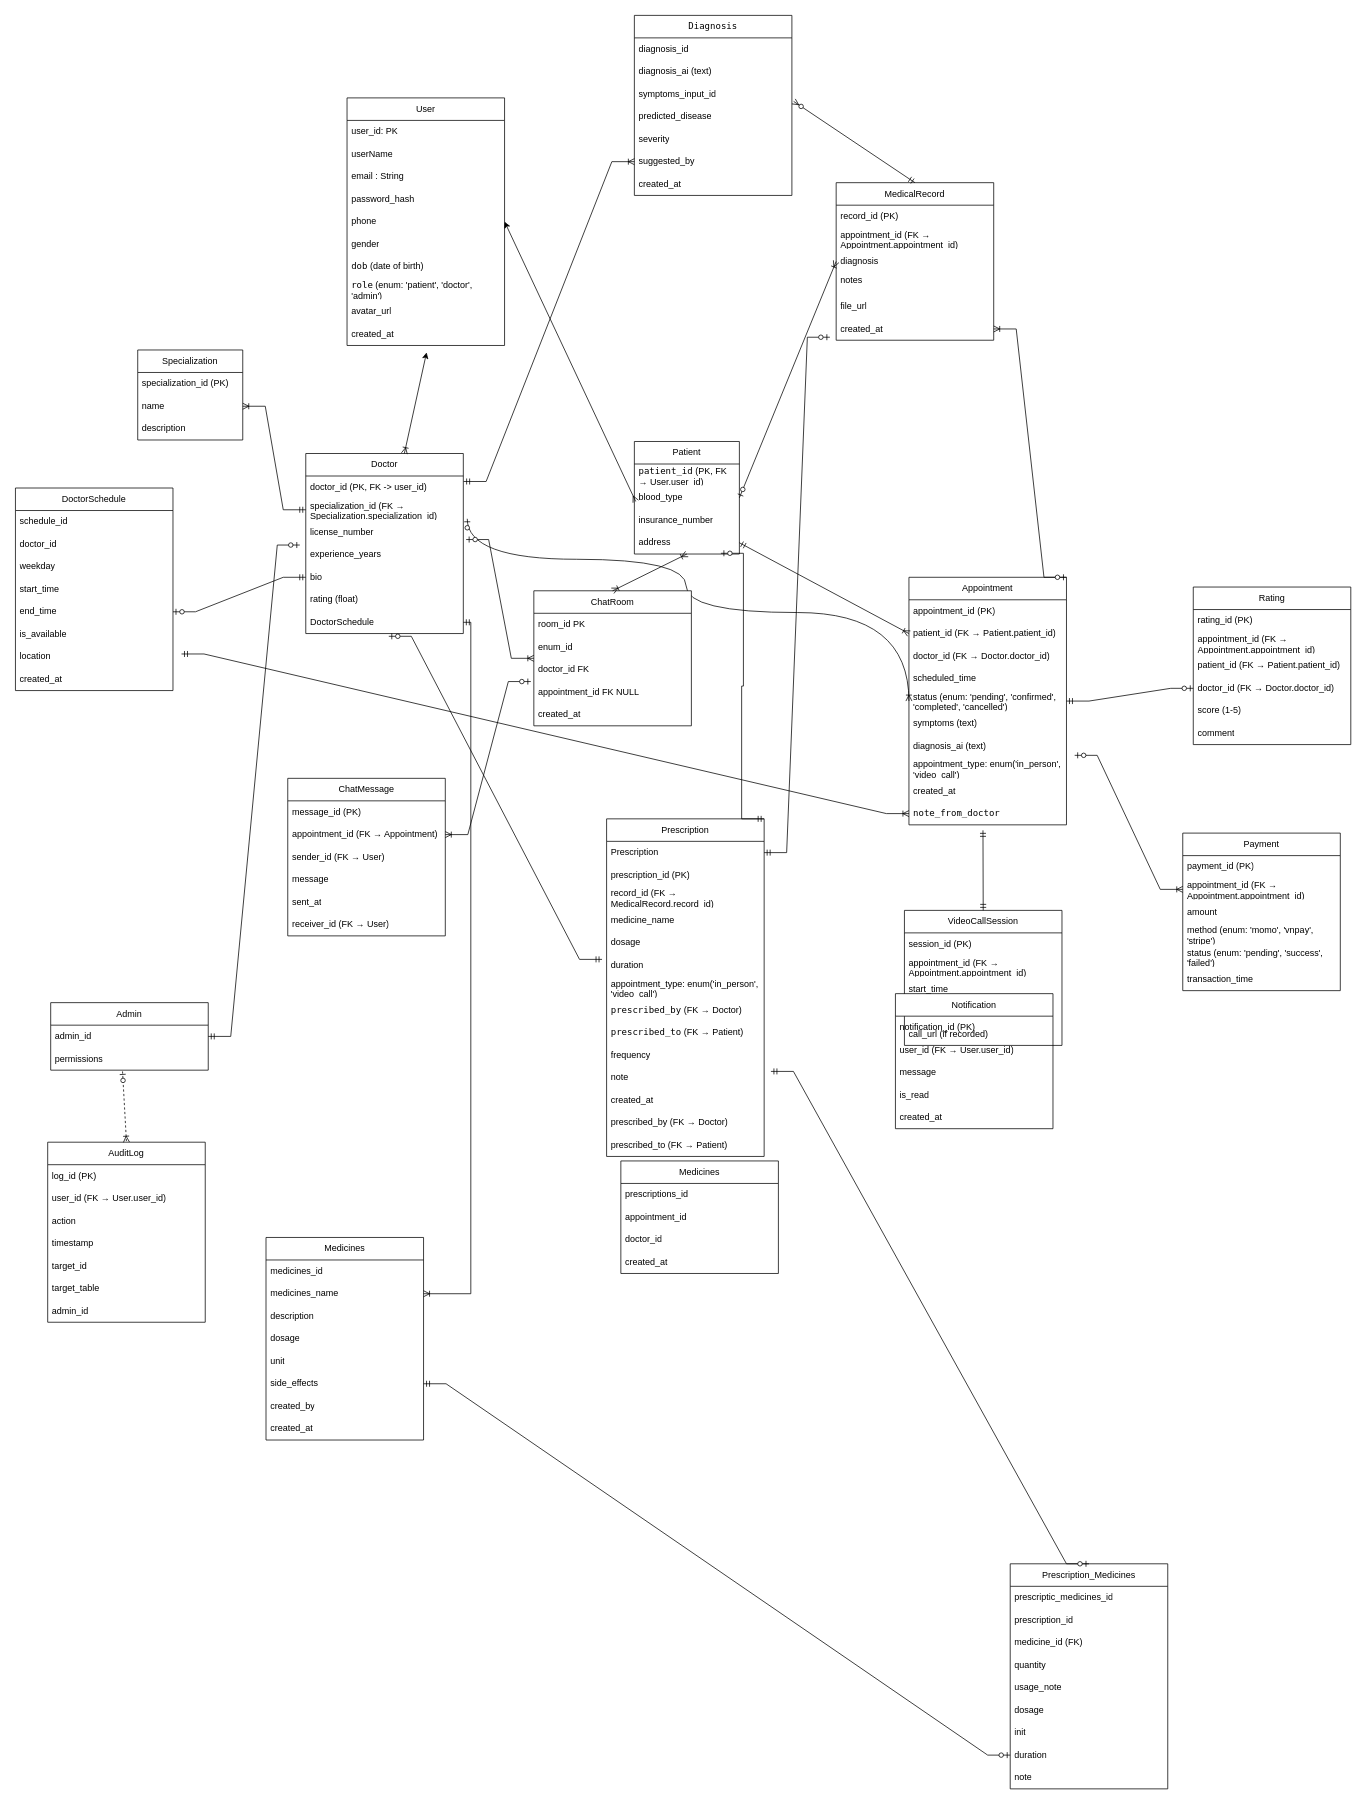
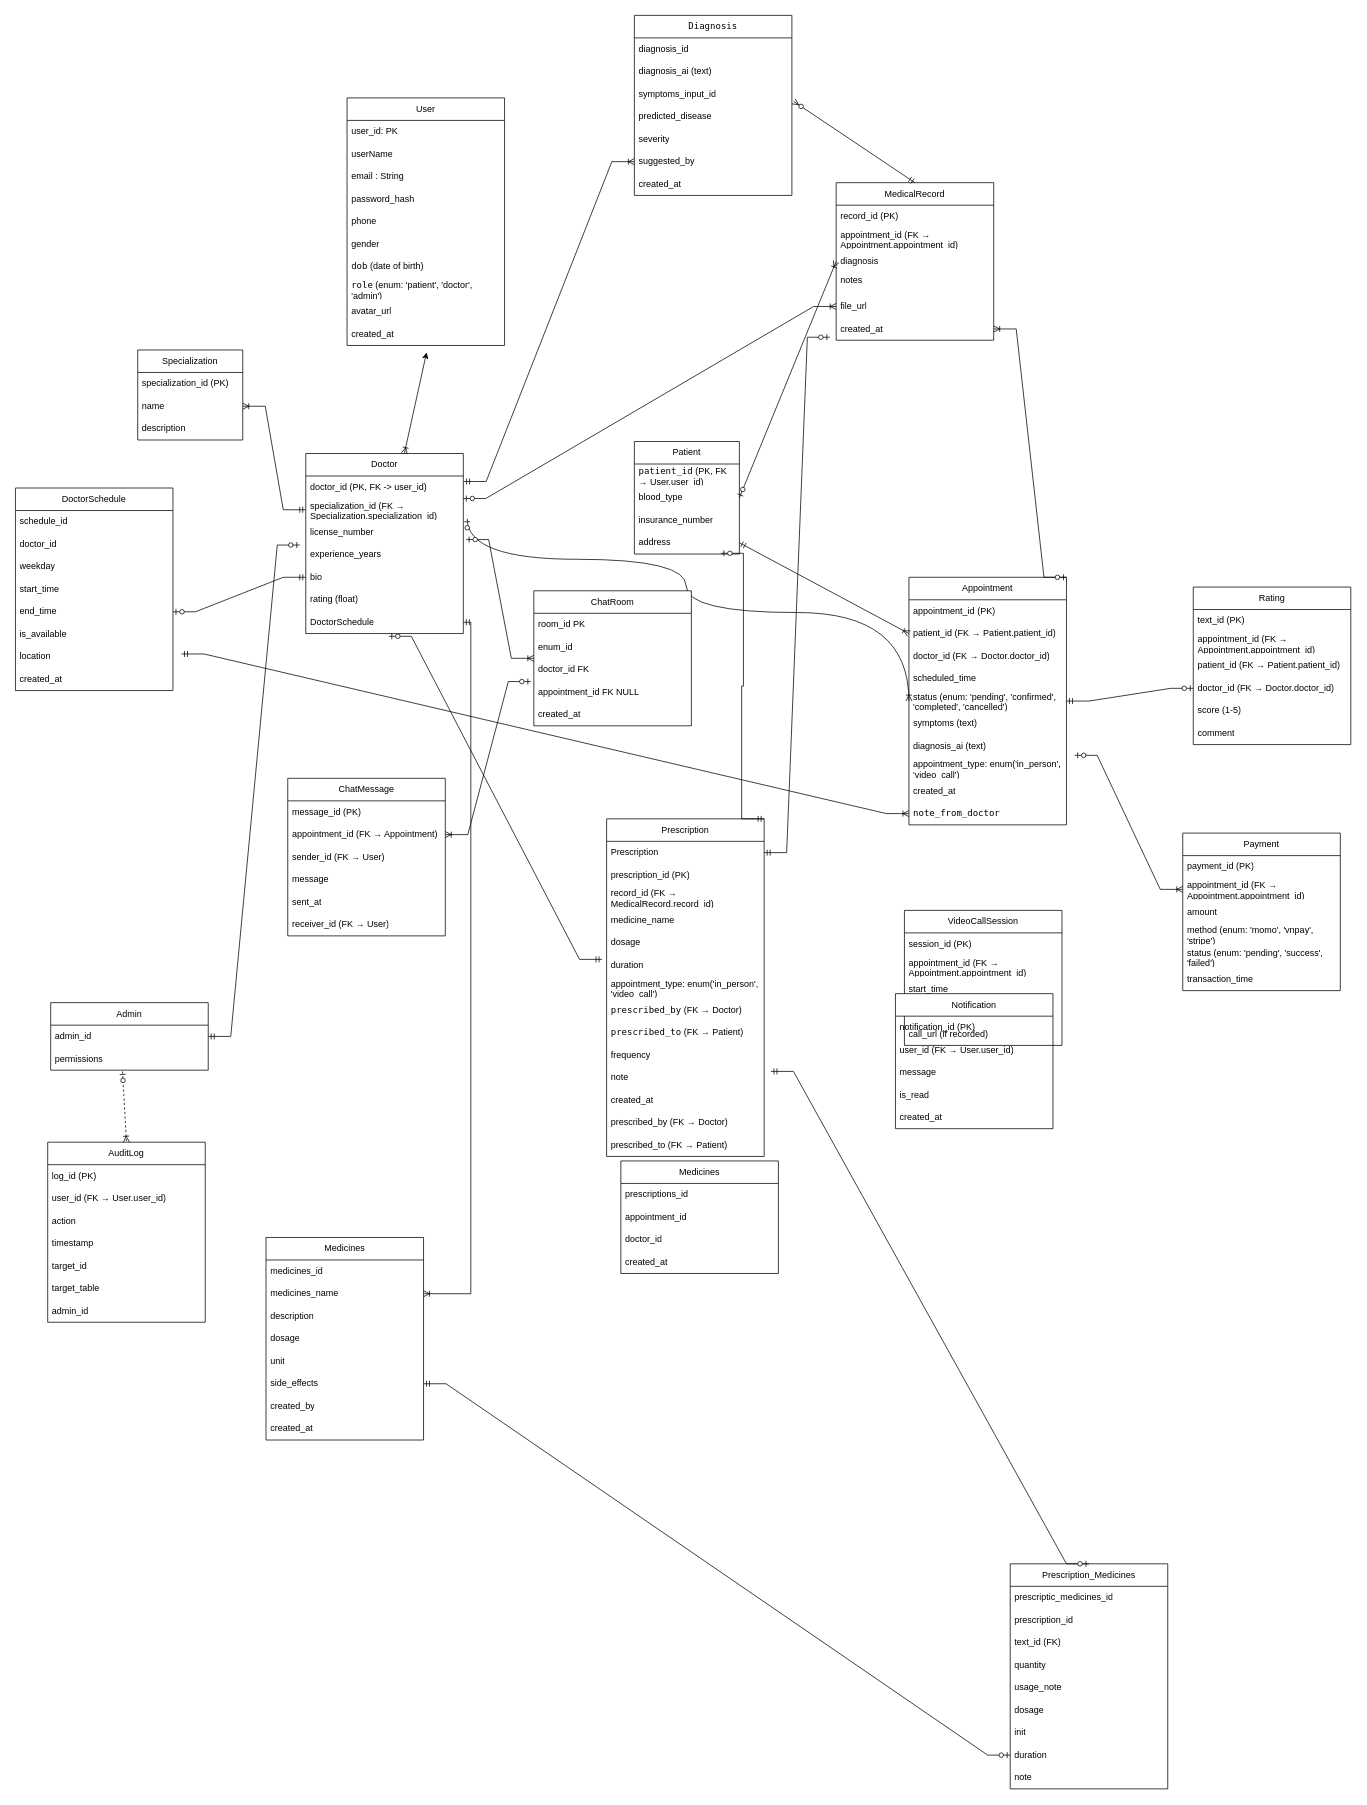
(569, 360) -> none
none -> (649, 403)
(649, 573) -> none
(1229, 621) -> (1225, 621)
(983, 884) -> none
(1050, 1642) -> (1042, 1642)
